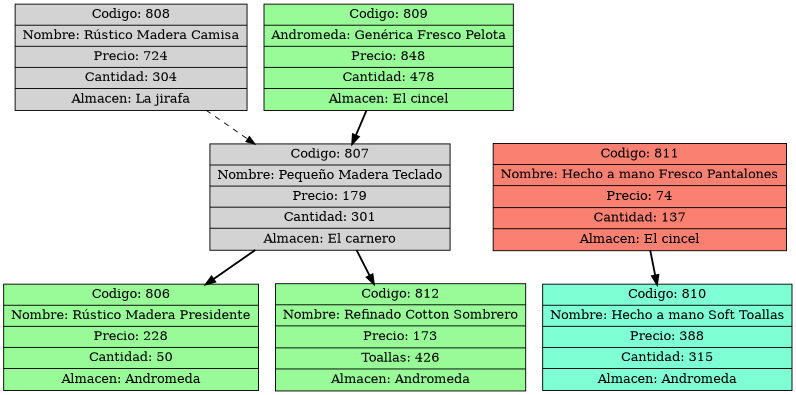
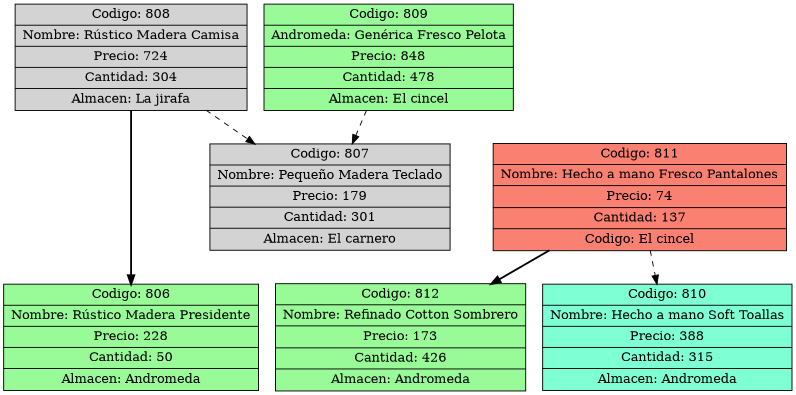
(361, 123) -> (361, 123)
(640, 239) -> (640, 239)
(363, 263) -> (524, 265)
(653, 263) -> (653, 263)
(234, 265) -> (131, 193)
(401, 358) -> (401, 358)
